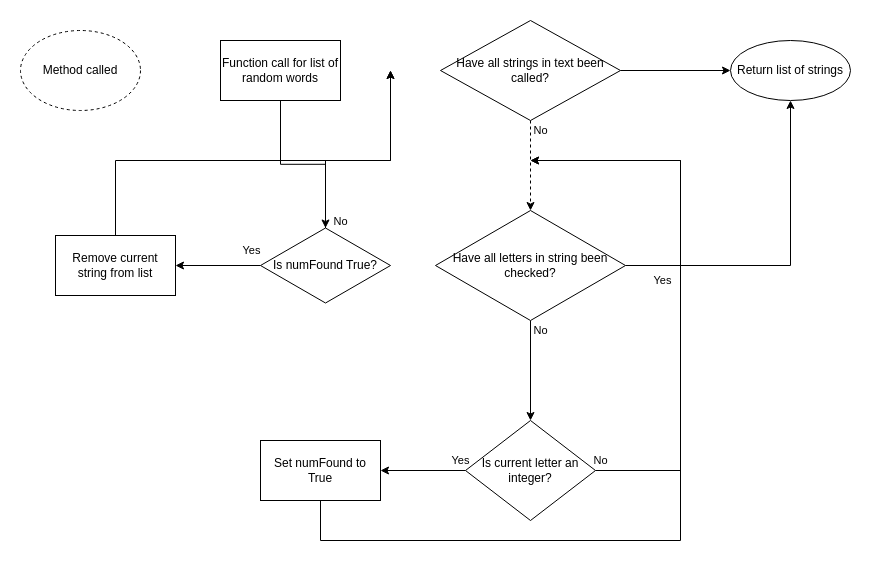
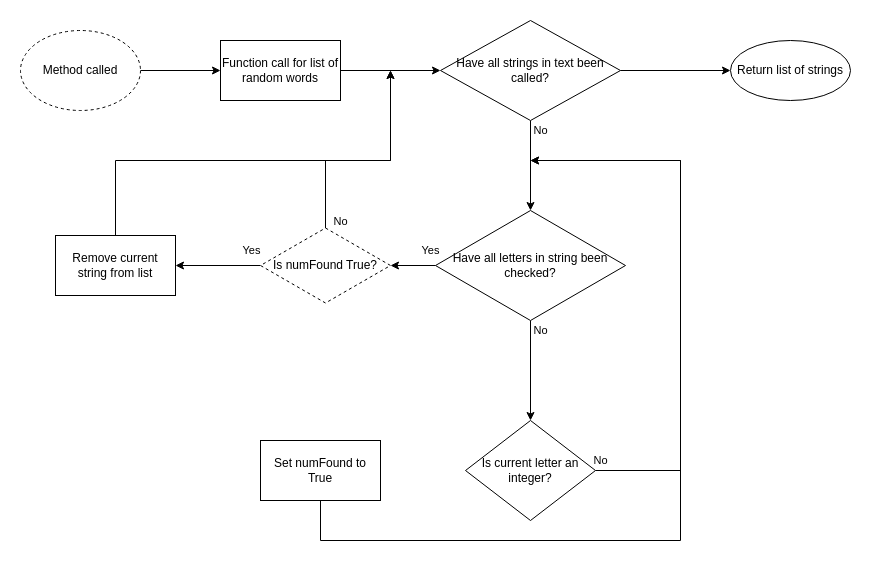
none -> (177, 71)
(281, 153) -> (387, 71)
(531, 163) -> (531, 163)
(326, 266) -> (326, 266)
(787, 266) -> (416, 266)
(426, 471) -> none
